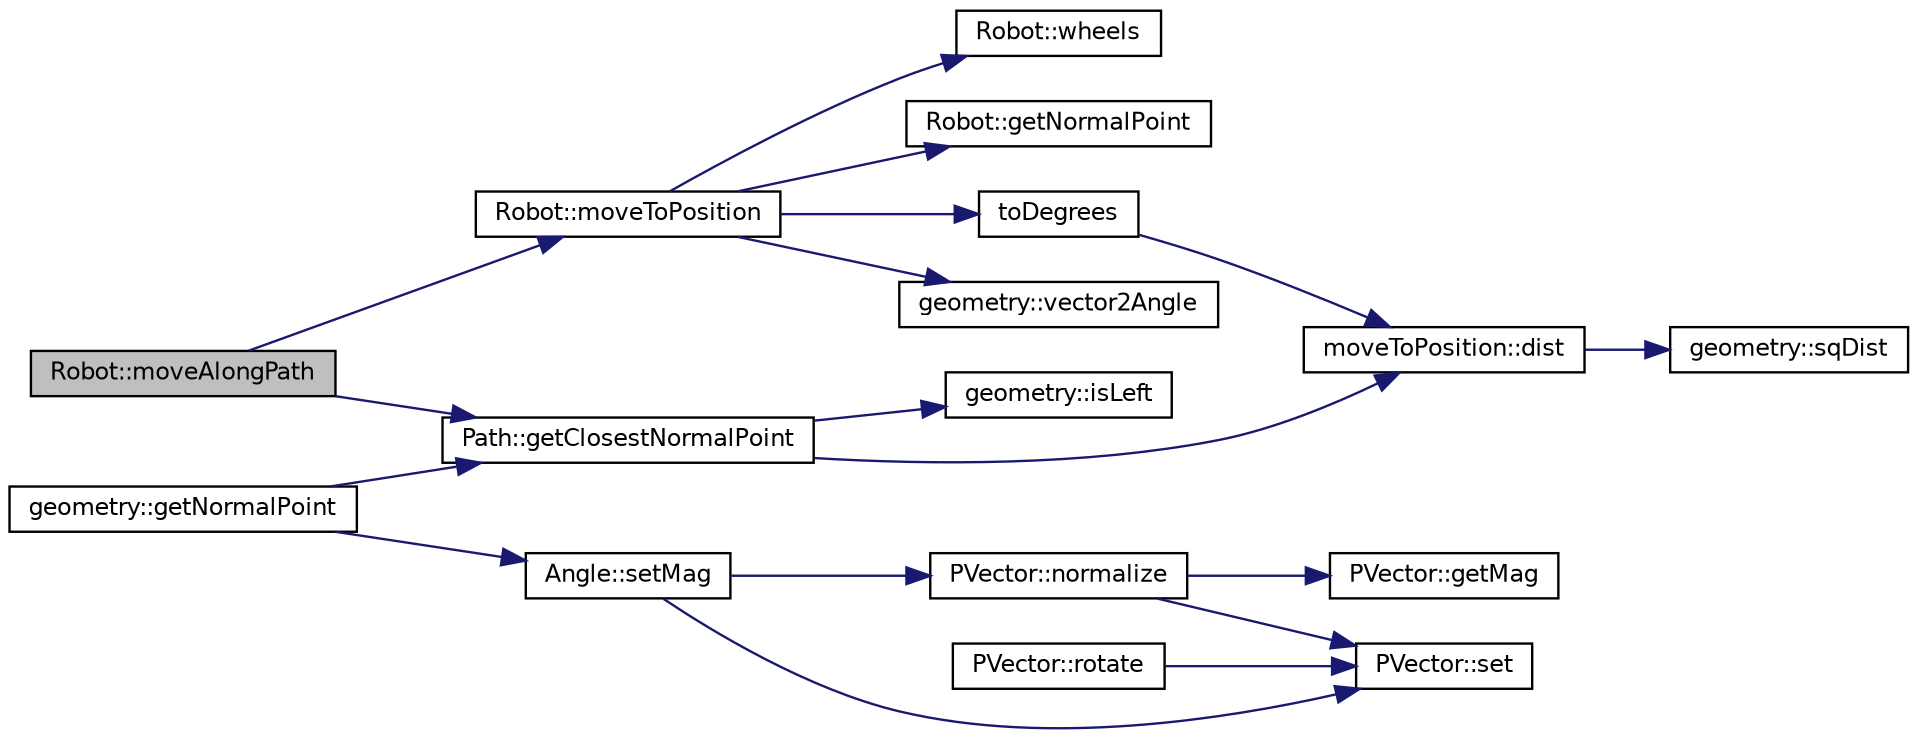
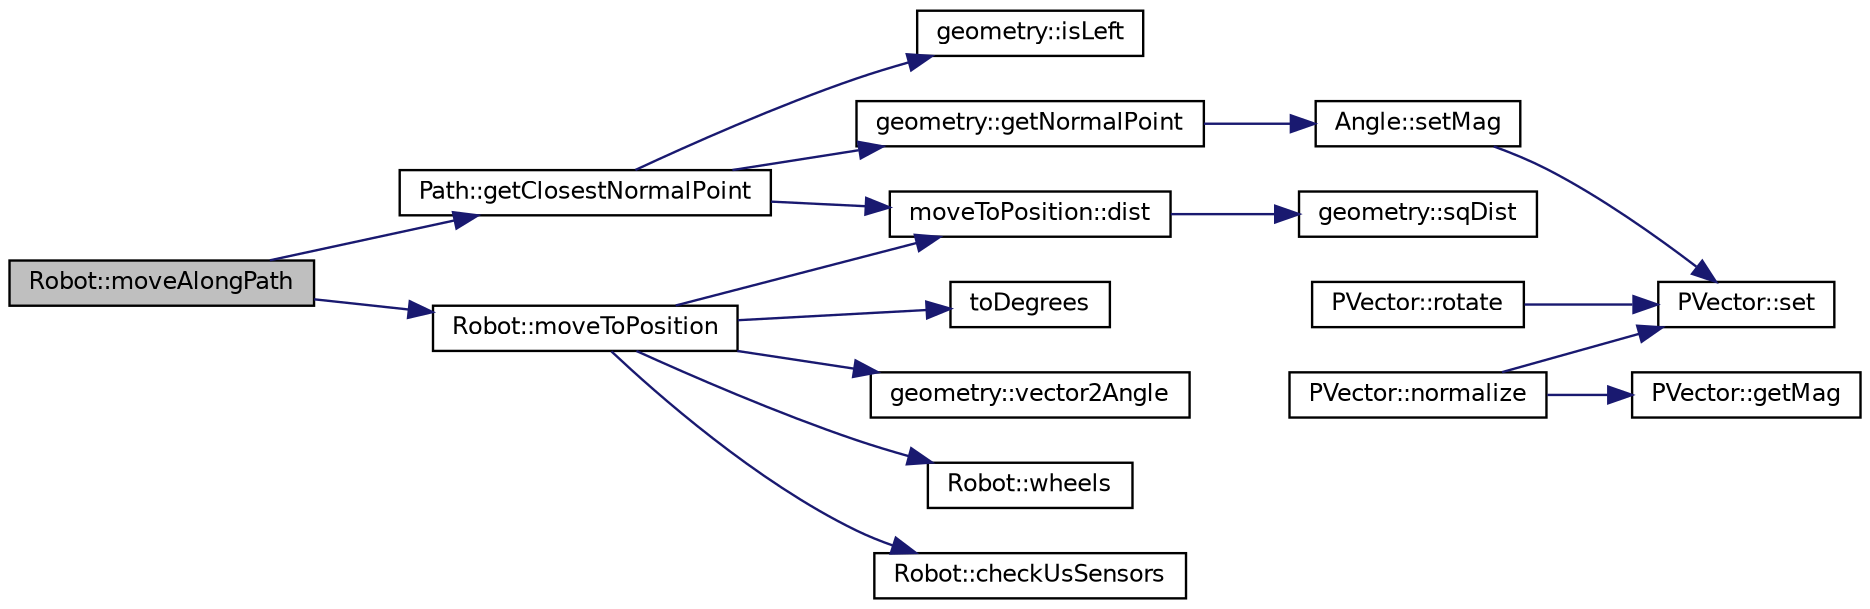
(1059, 124) -> (1030, 576)
(1255, 272) -> (796, 274)
(394, 477) -> (796, 160)
(819, 576) -> none
